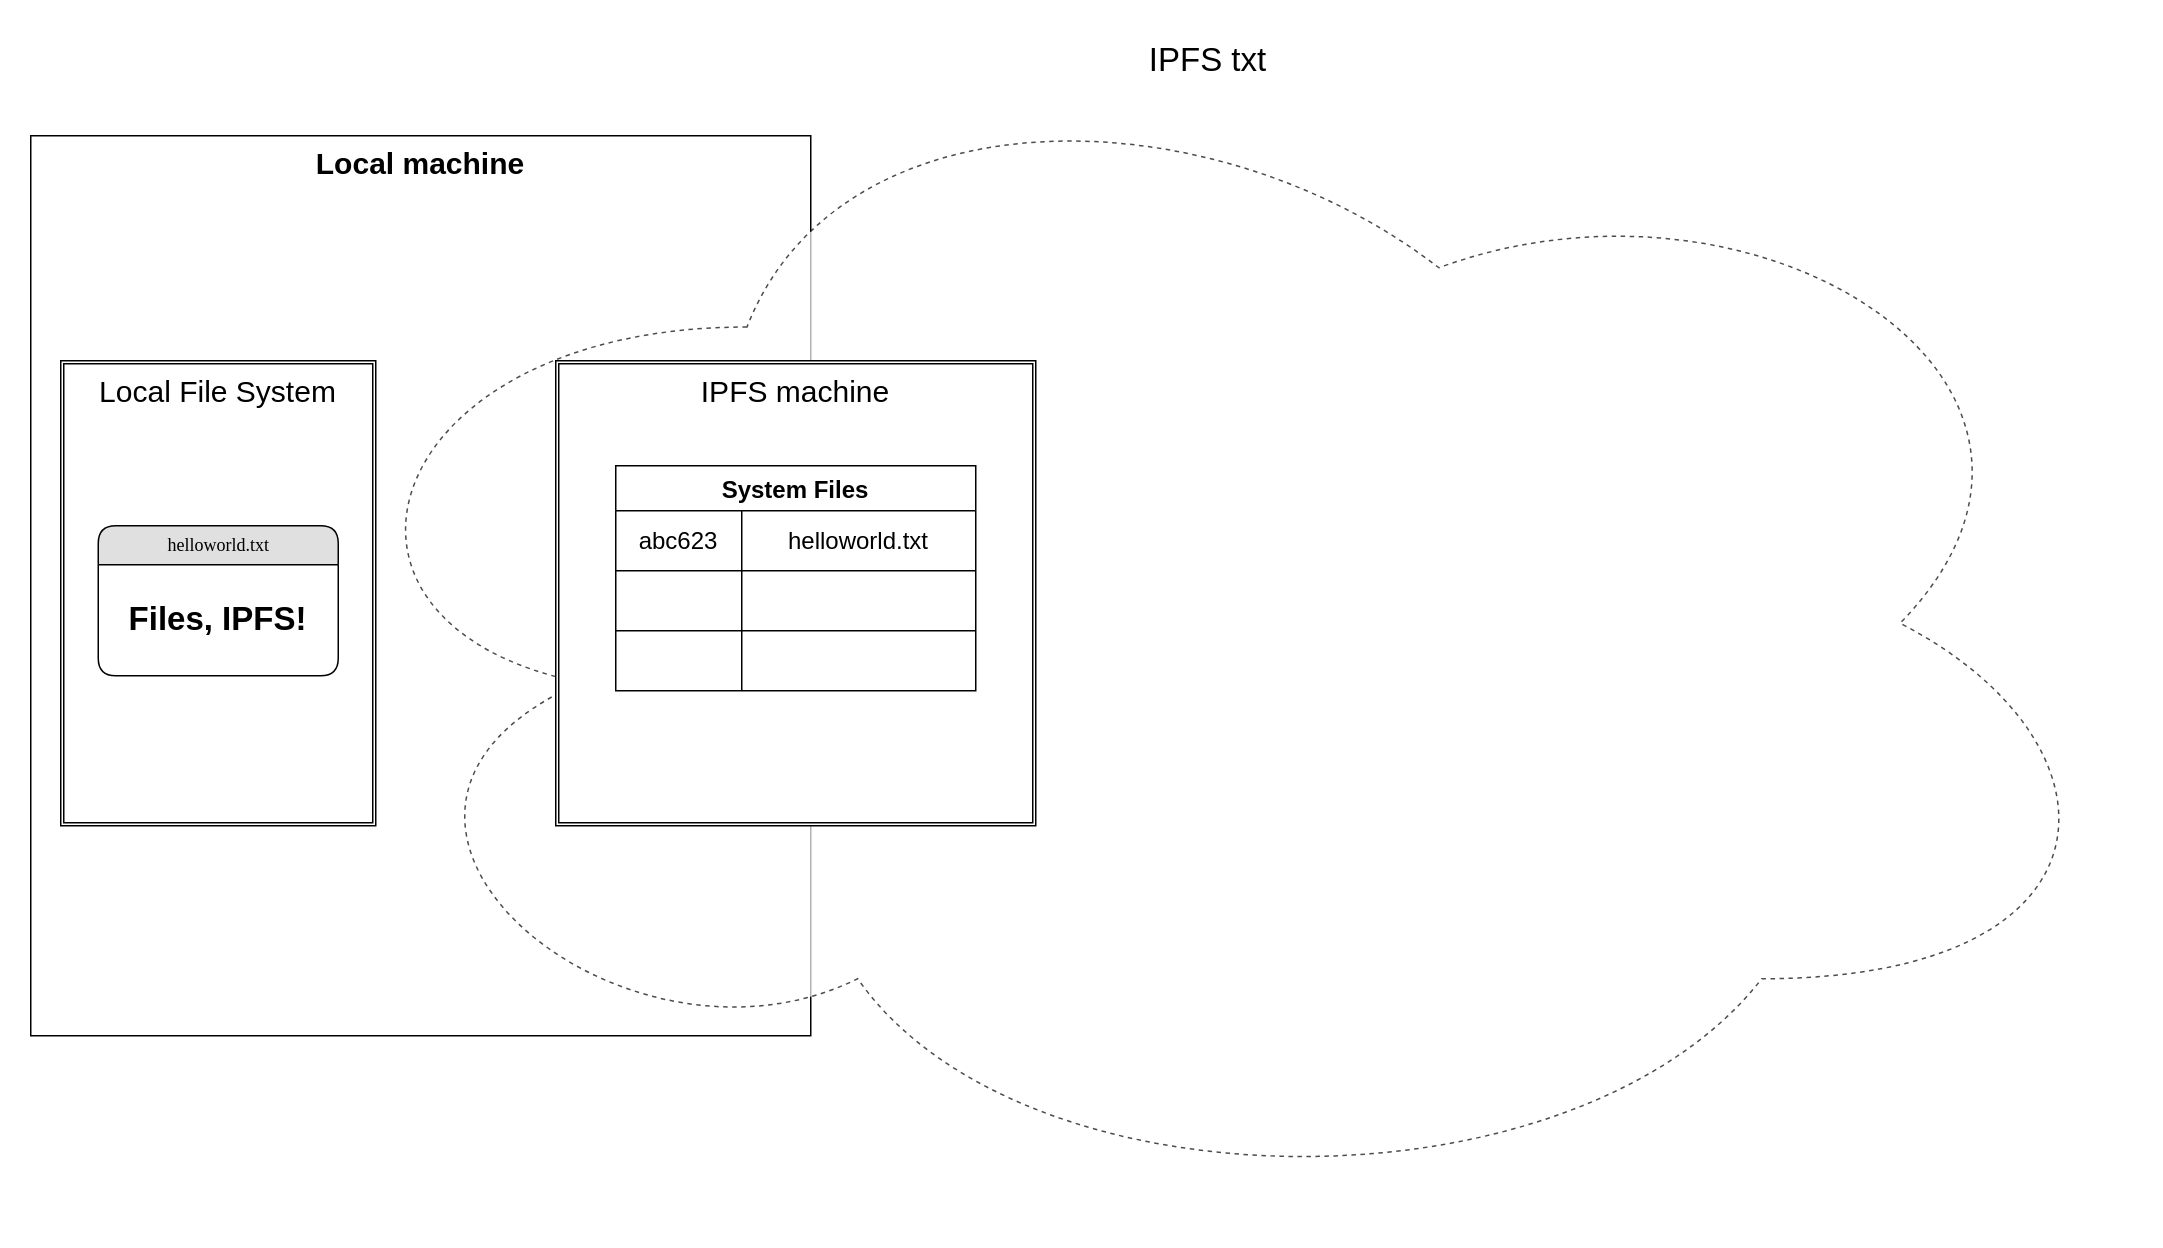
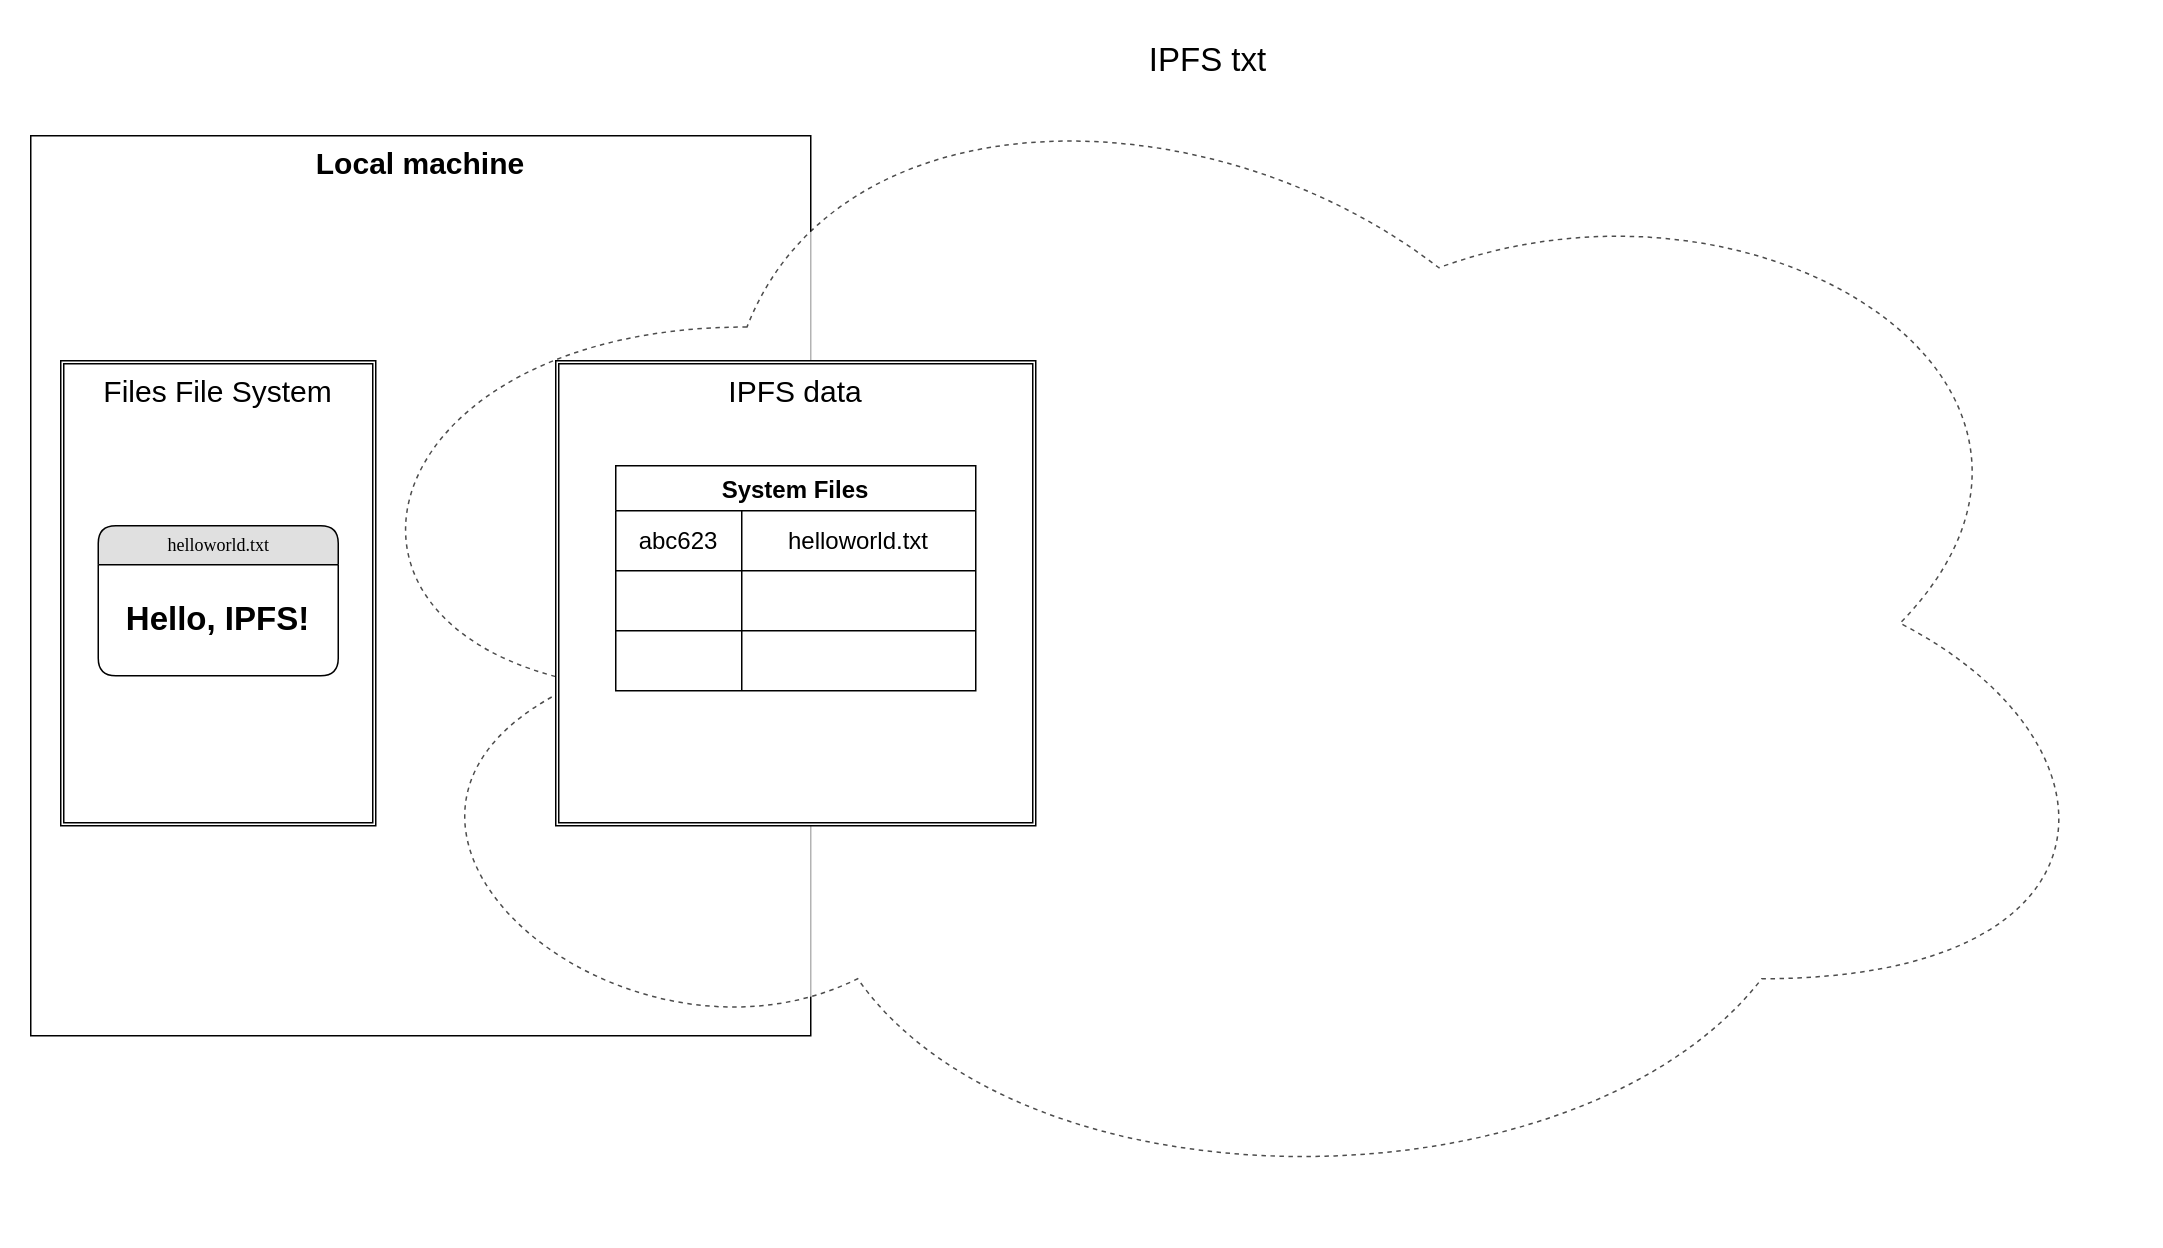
(218, 392) -> (218, 392)
(796, 392) -> (796, 392)
(218, 620) -> (218, 620)
